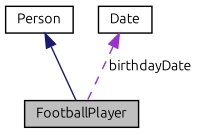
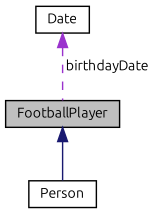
(64, 74) -> (63, 161)
